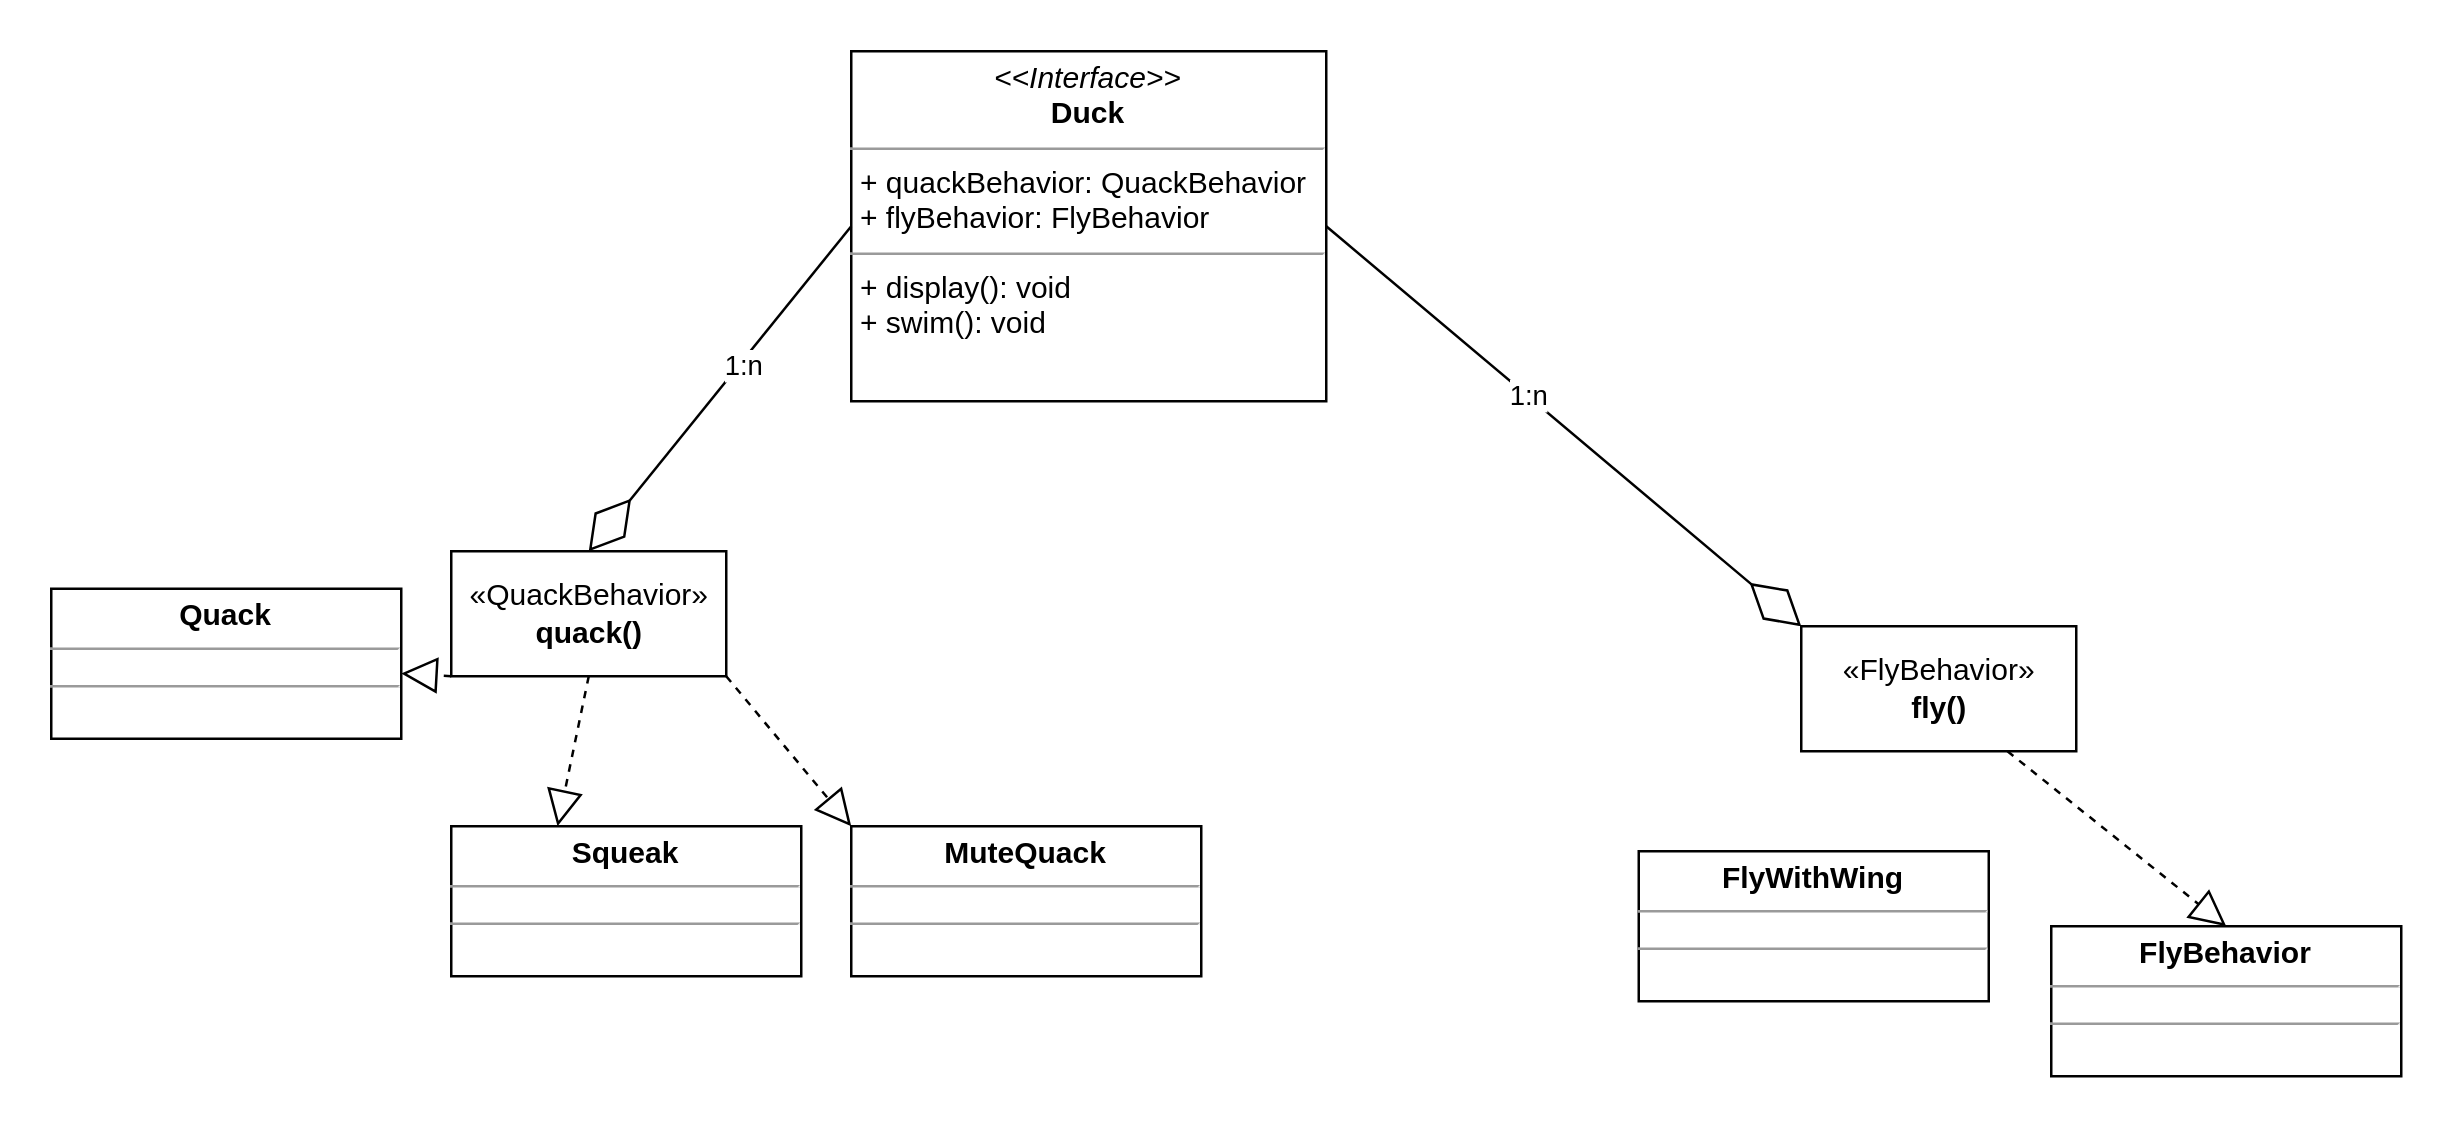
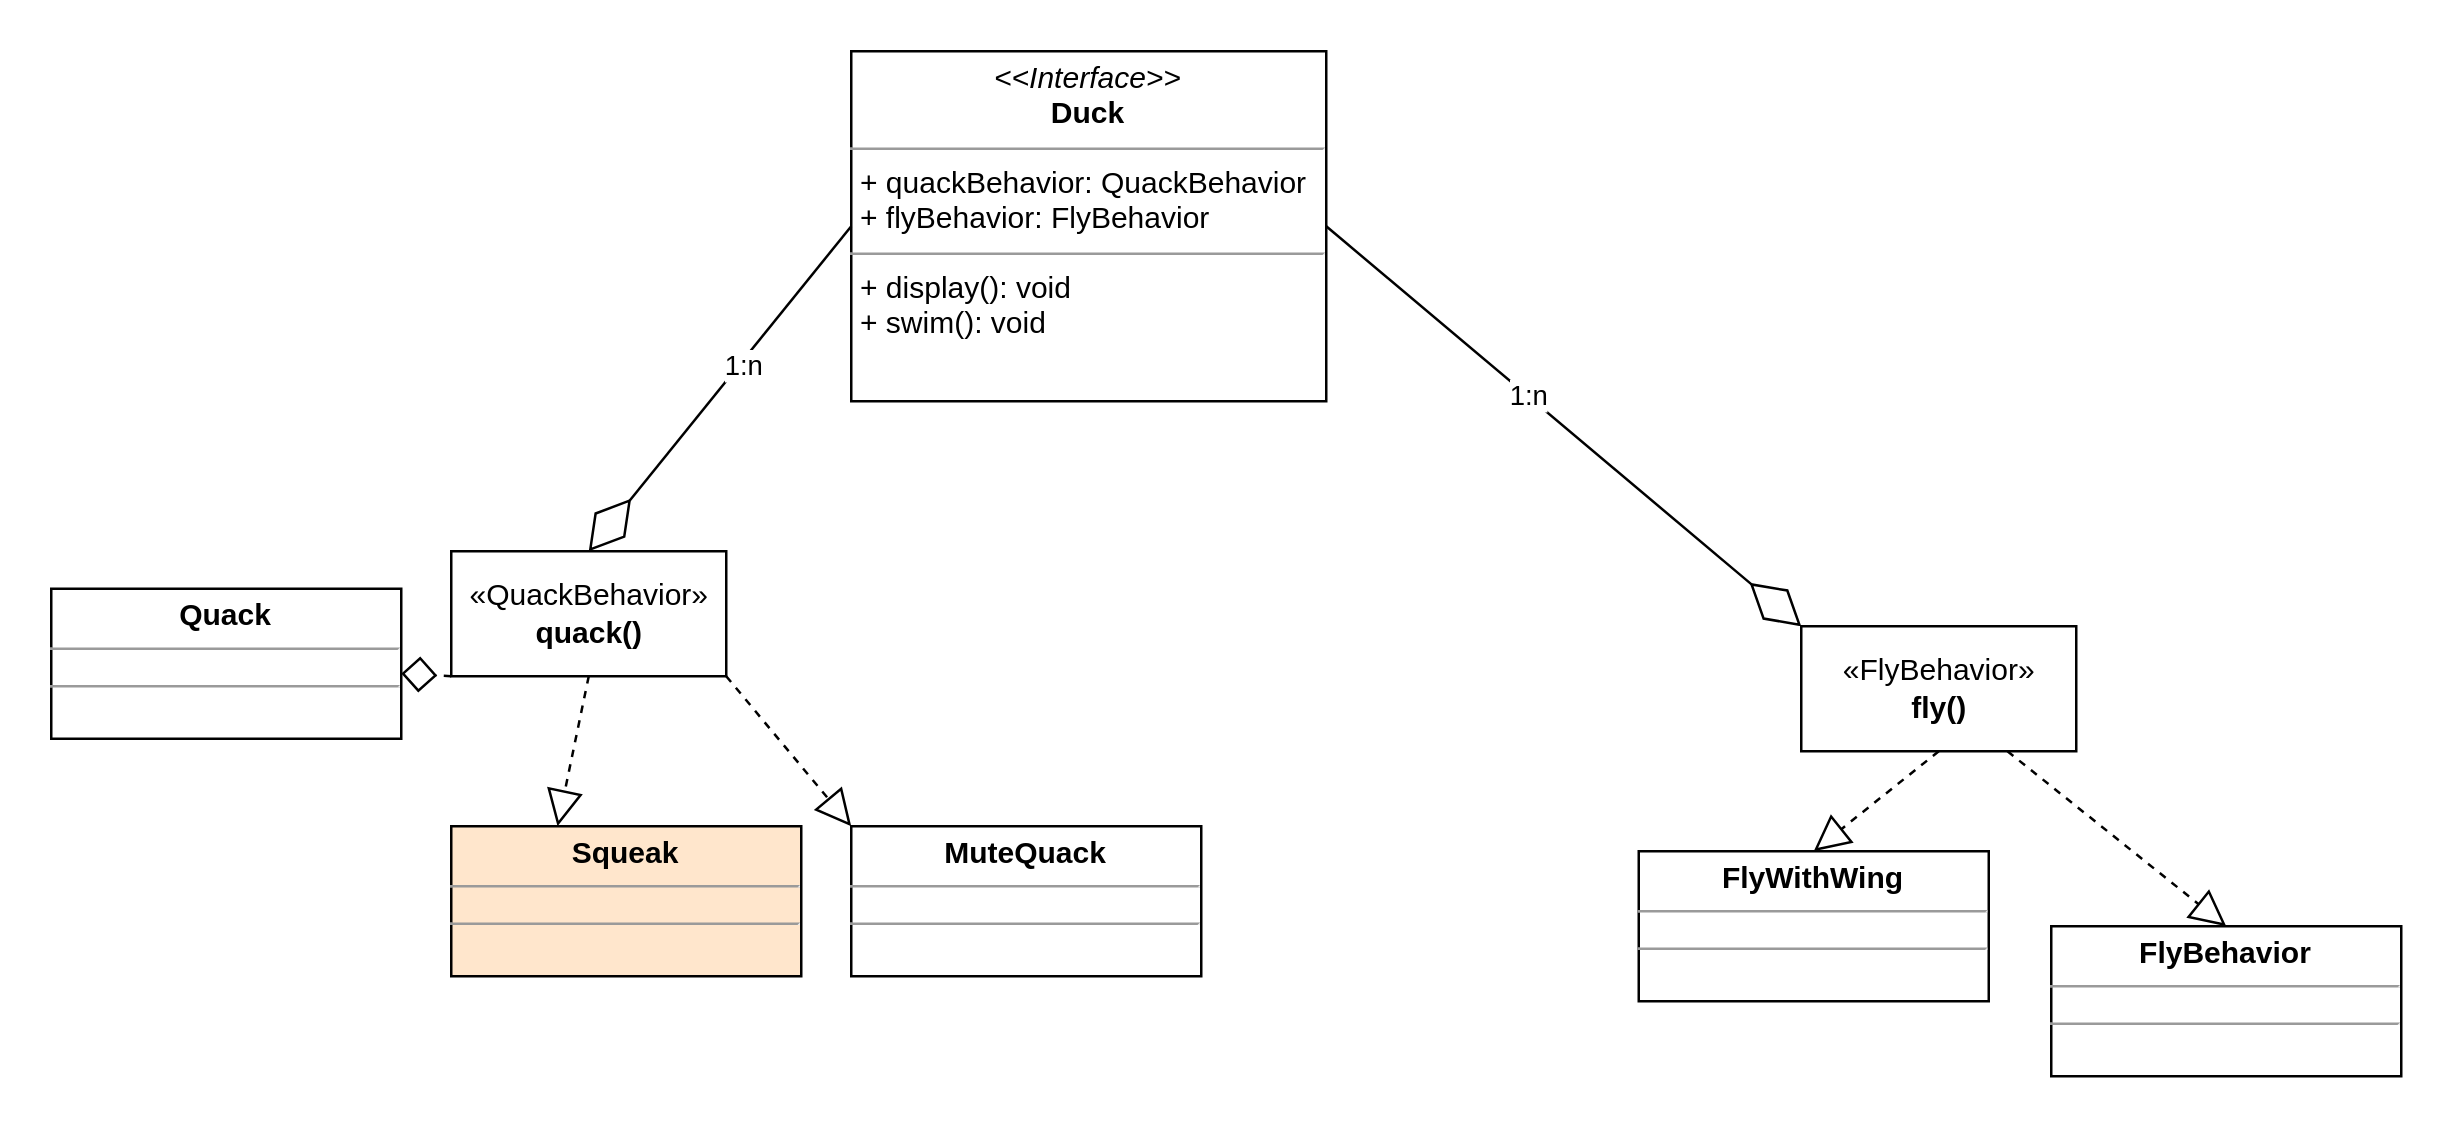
(438, 675) -> (438, 675)
none -> (1890, 790)
(626, 901) -> (626, 901)
